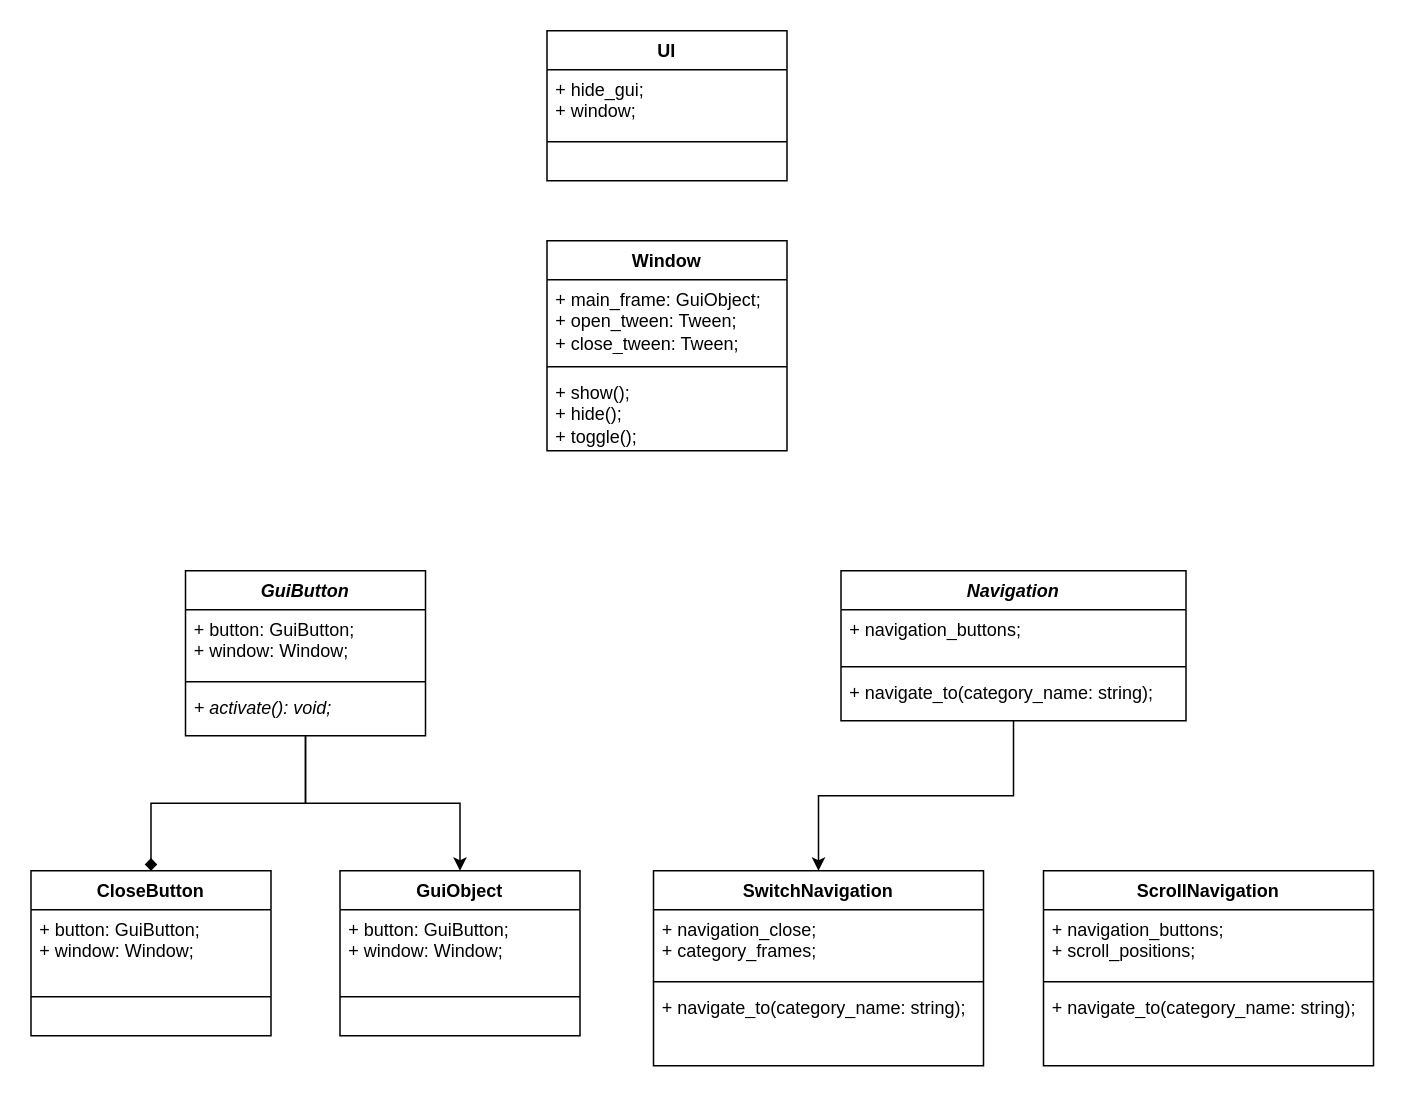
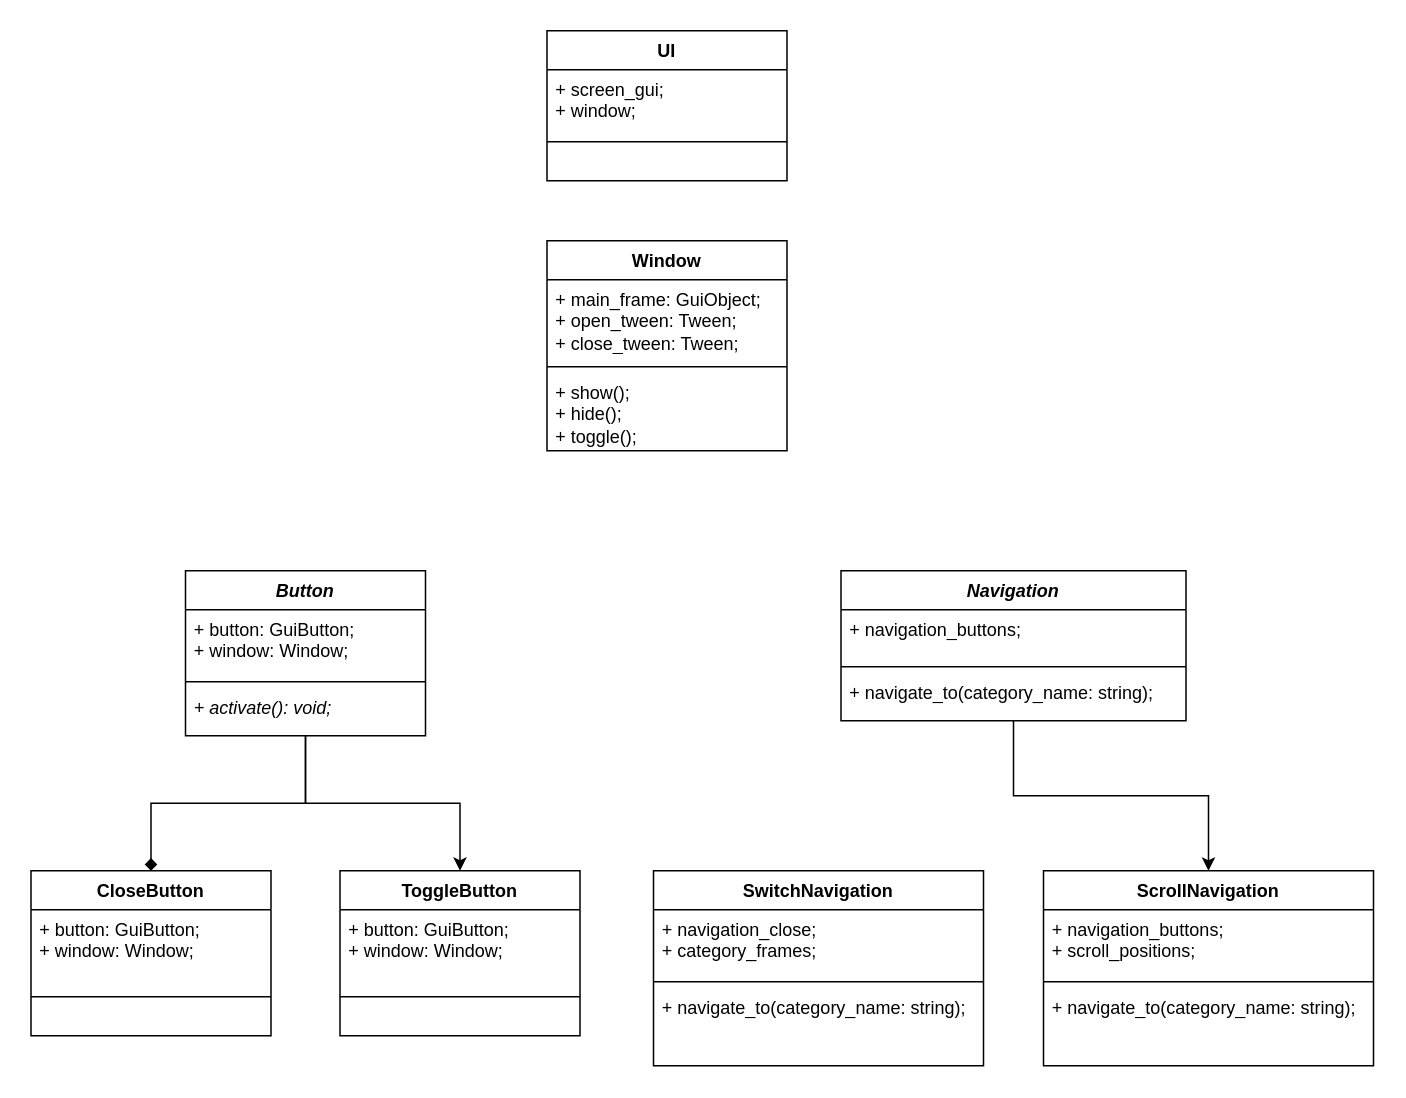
(602, 102) -> (614, 102)
(305, 592) -> (305, 592)
(883, 796) -> none
none -> (1143, 796)
(460, 892) -> (460, 892)
